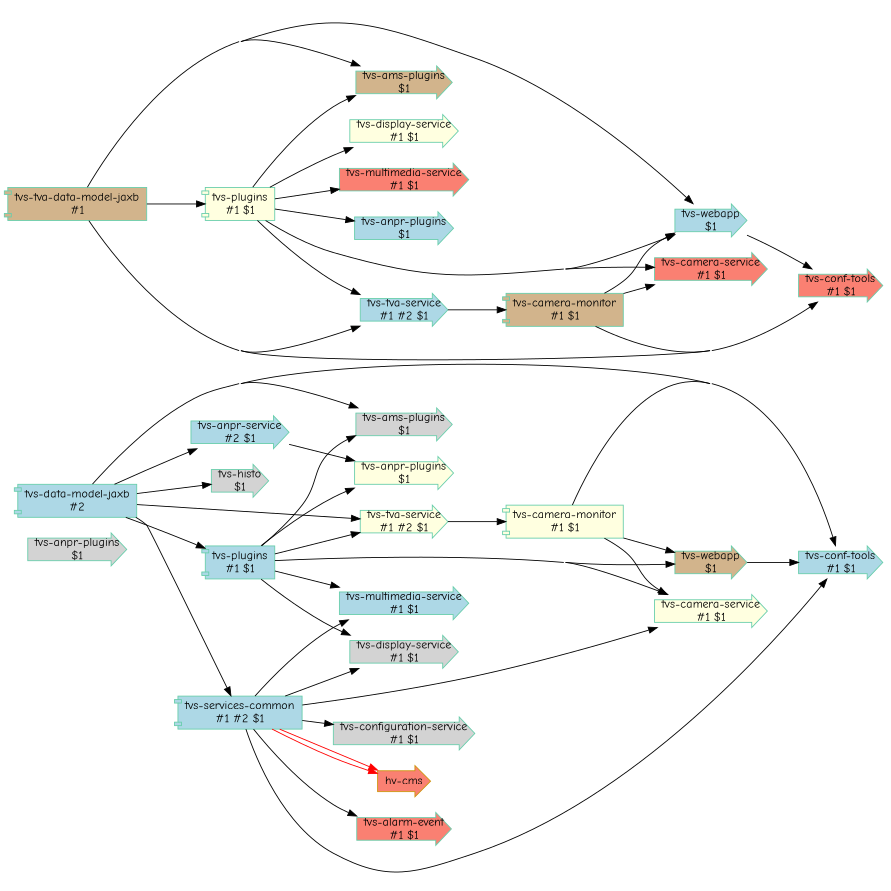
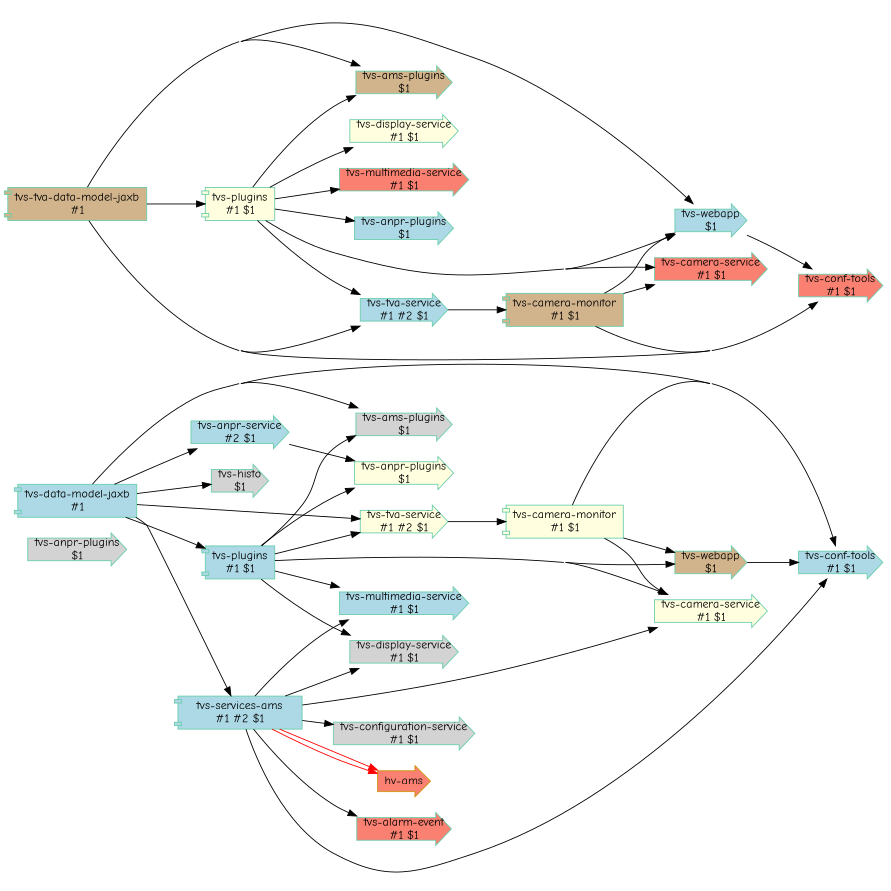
(77, 501) -> (77, 501)
(240, 713) -> (240, 713)
(404, 781) -> (404, 781)
